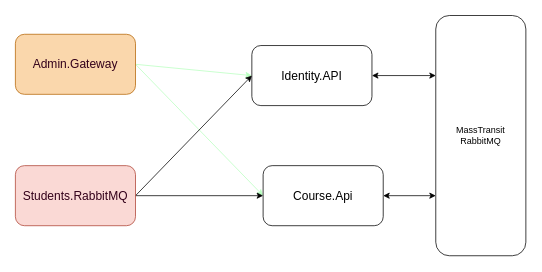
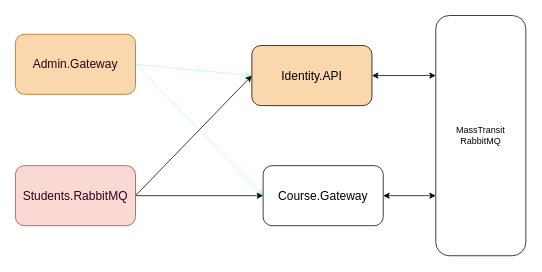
(312, 75) -> (312, 75)
(323, 195) -> (323, 195)
